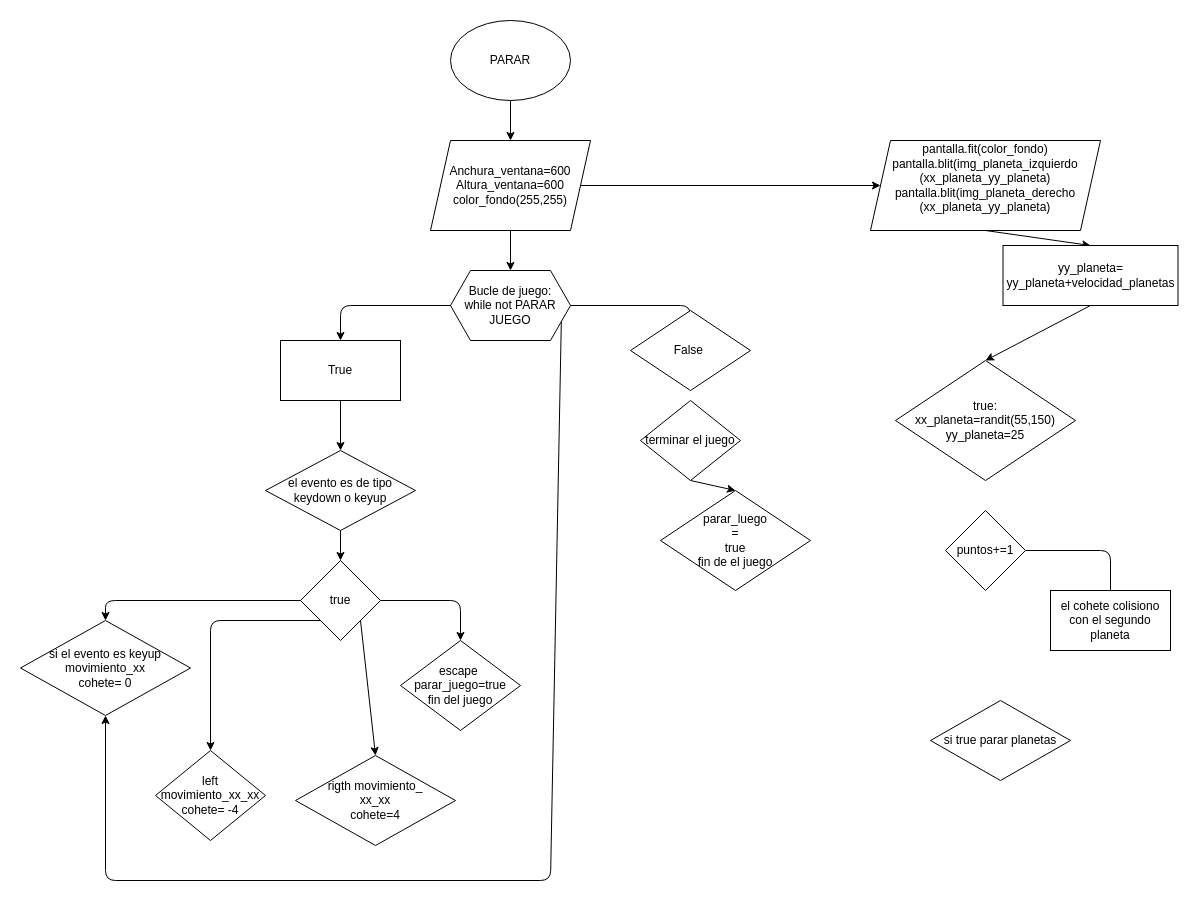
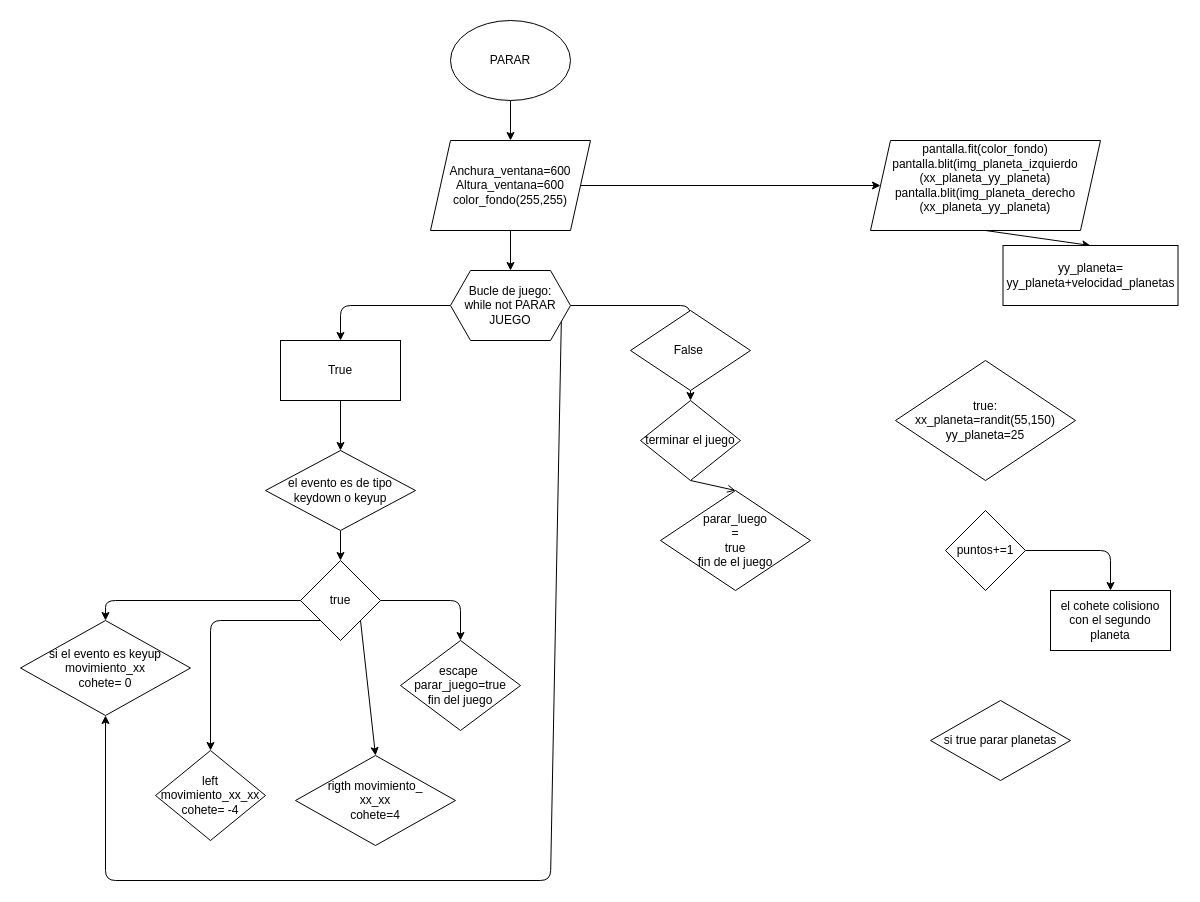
(1041, 332) -> none
none -> (691, 392)
(727, 489) -> (729, 489)
(1111, 585) -> (1111, 582)
